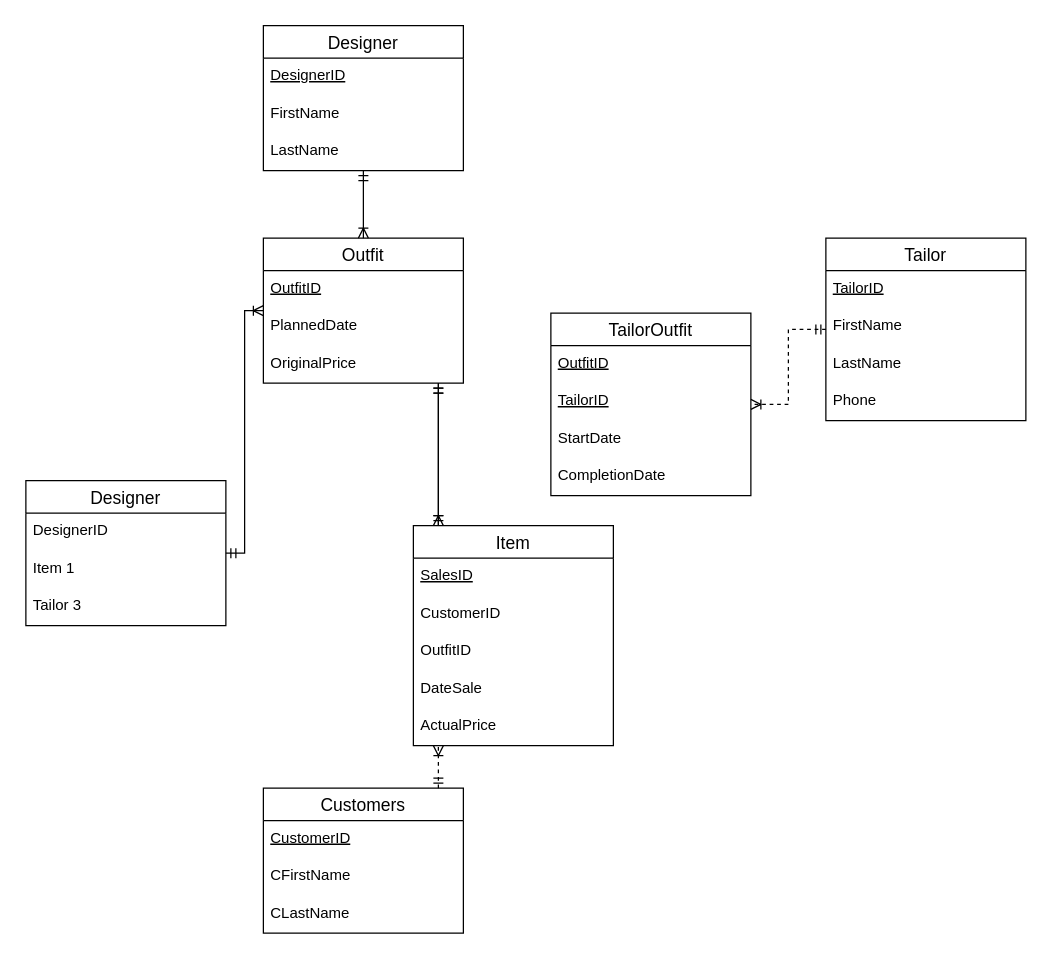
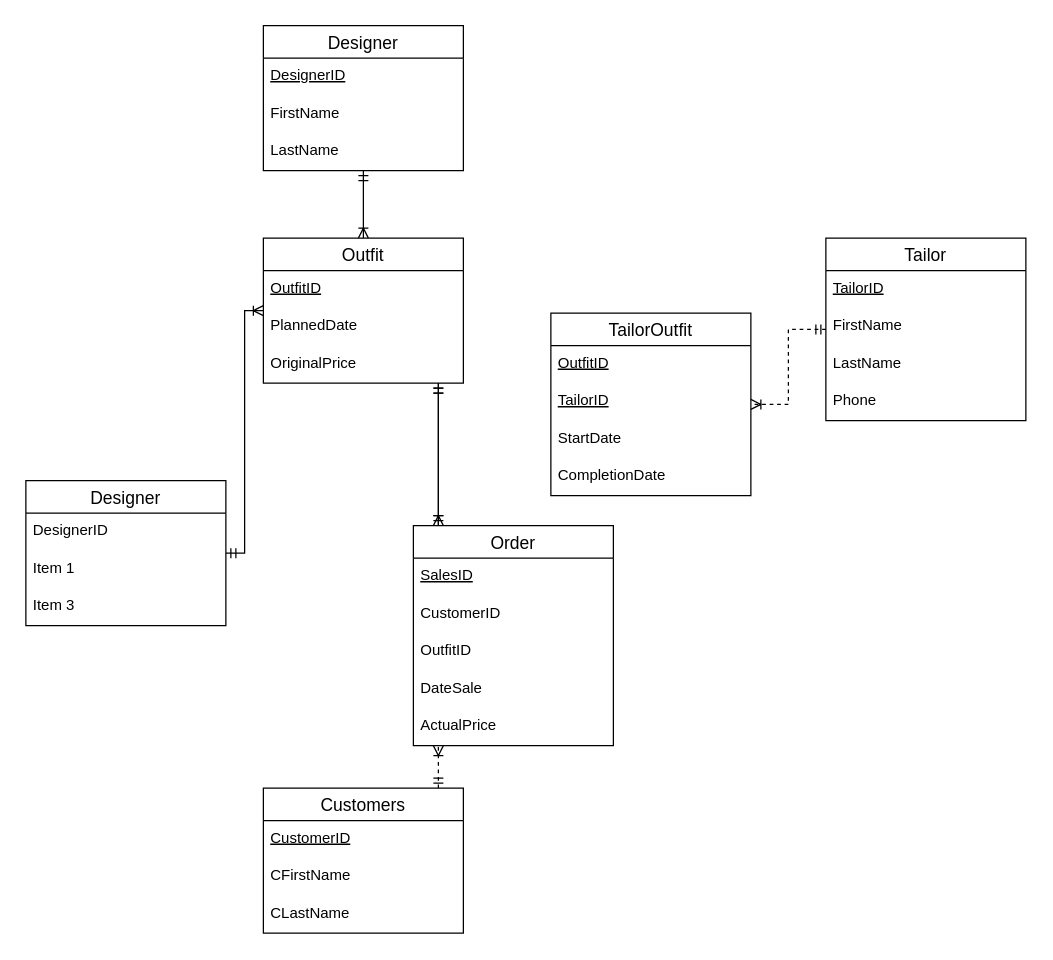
(513, 543) -> (513, 543)
(60, 605) -> (56, 605)
